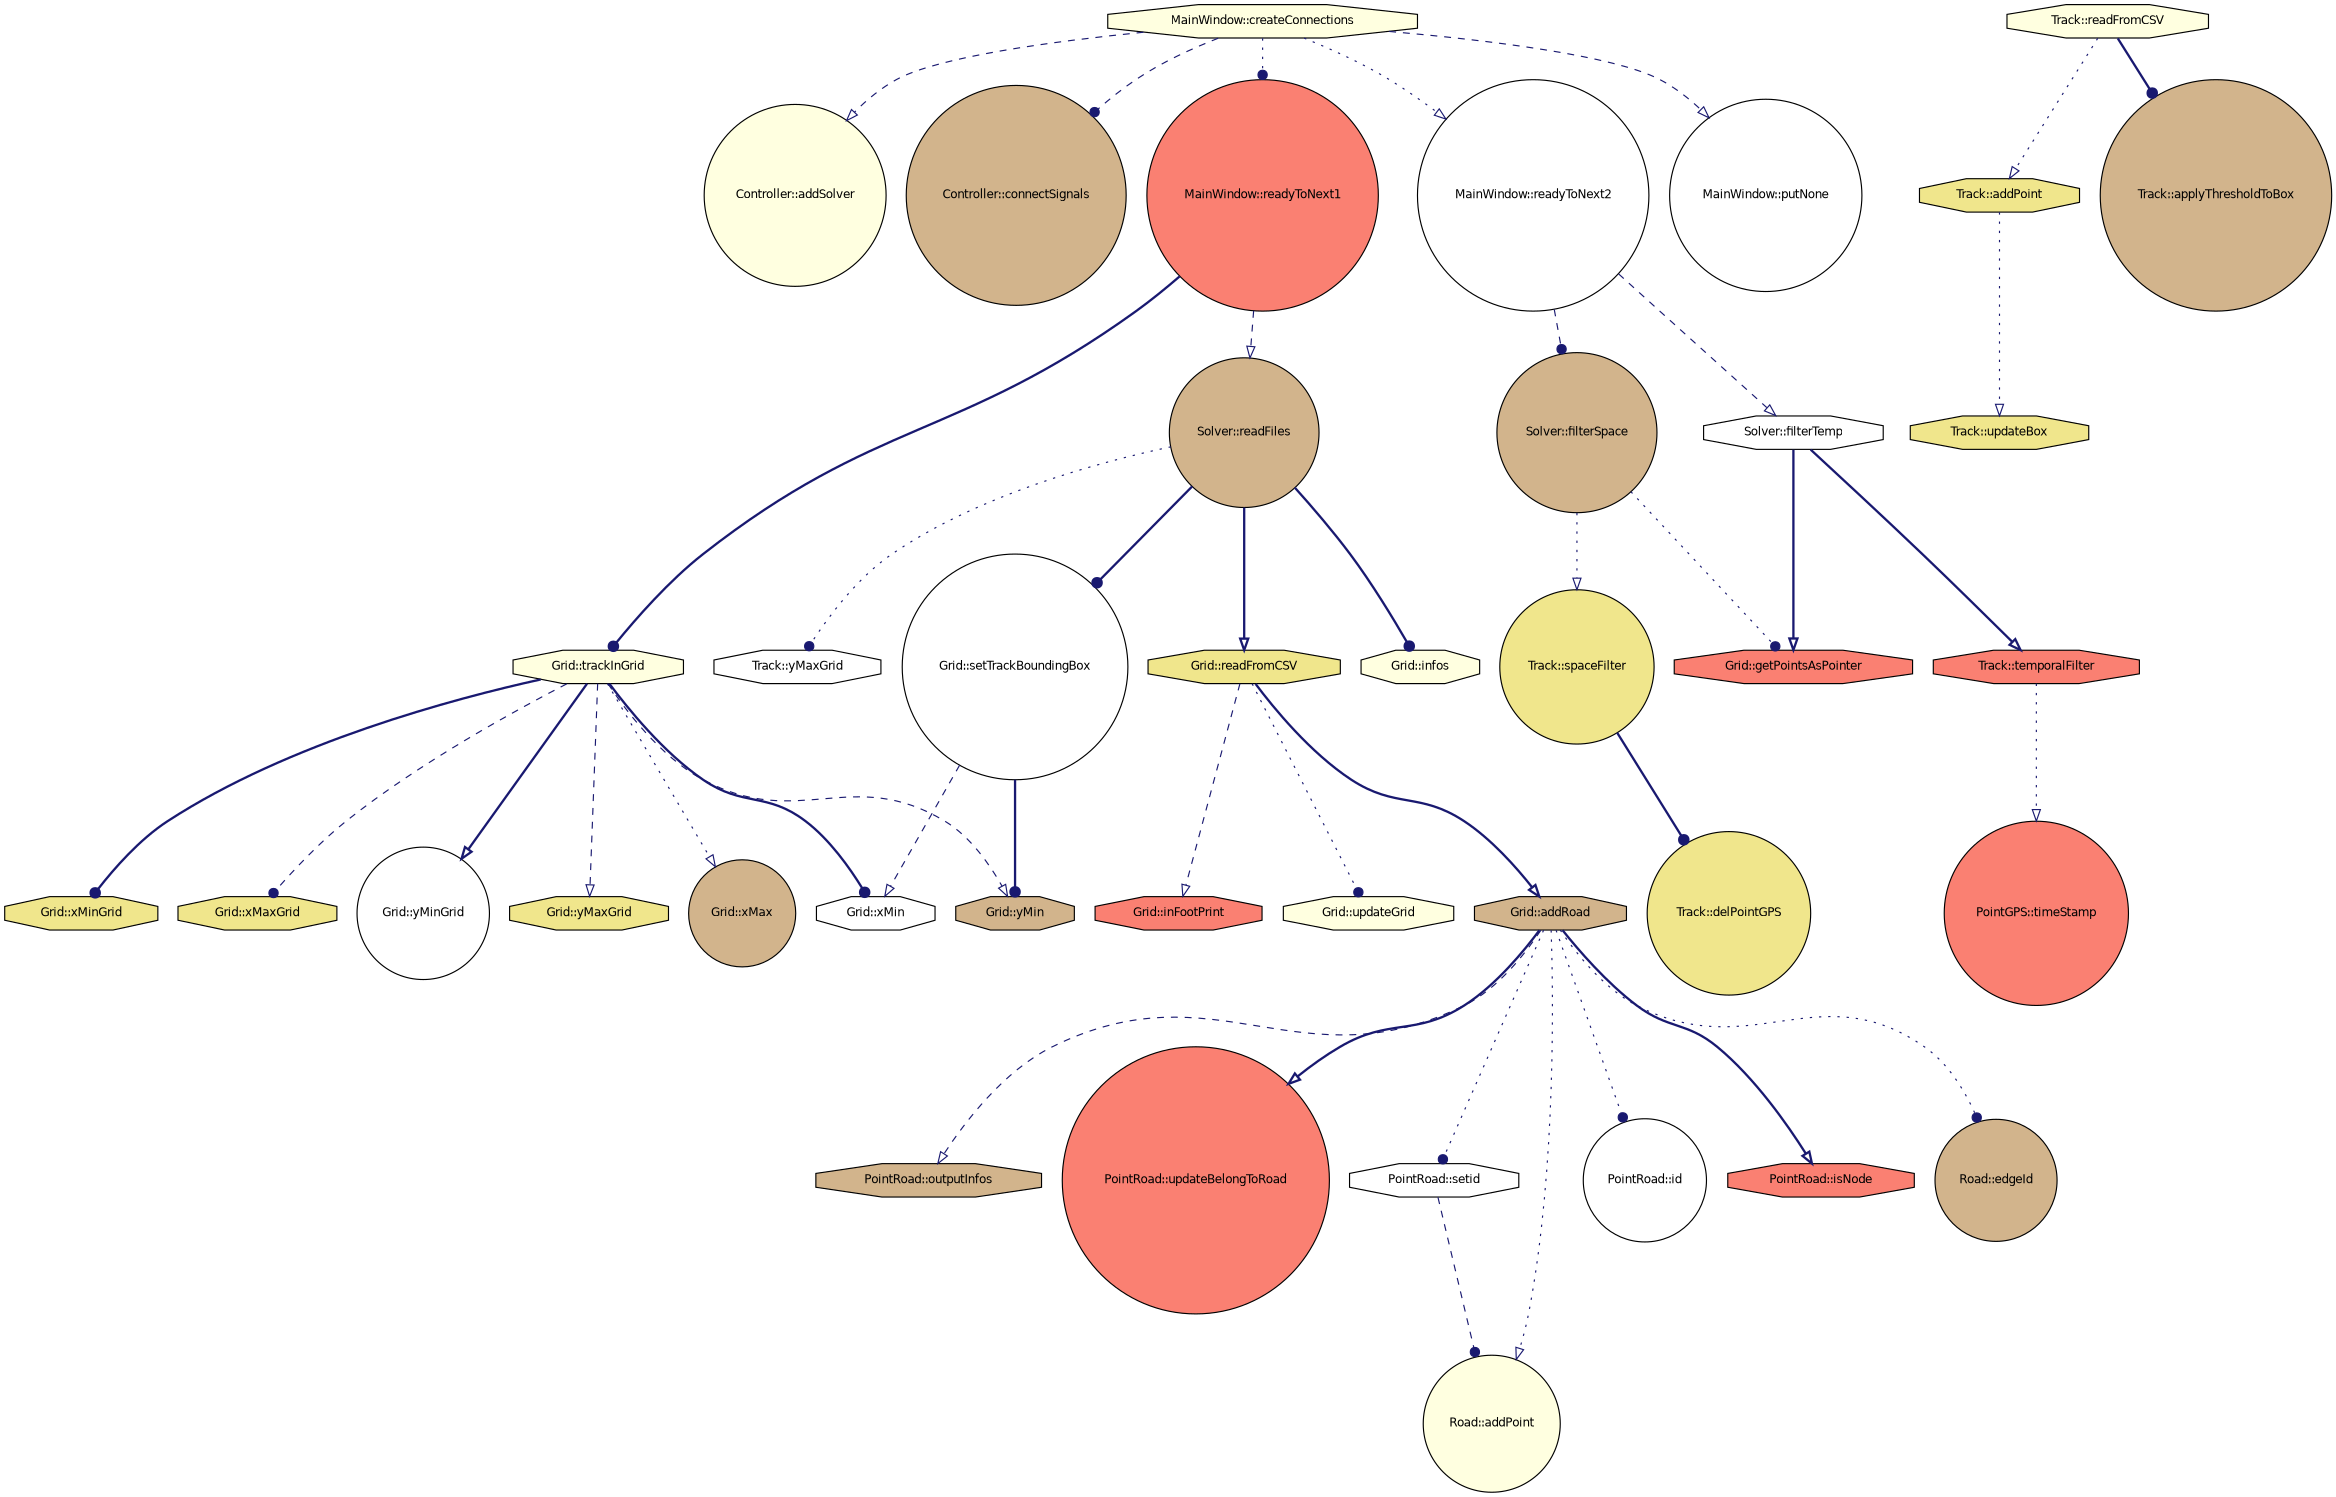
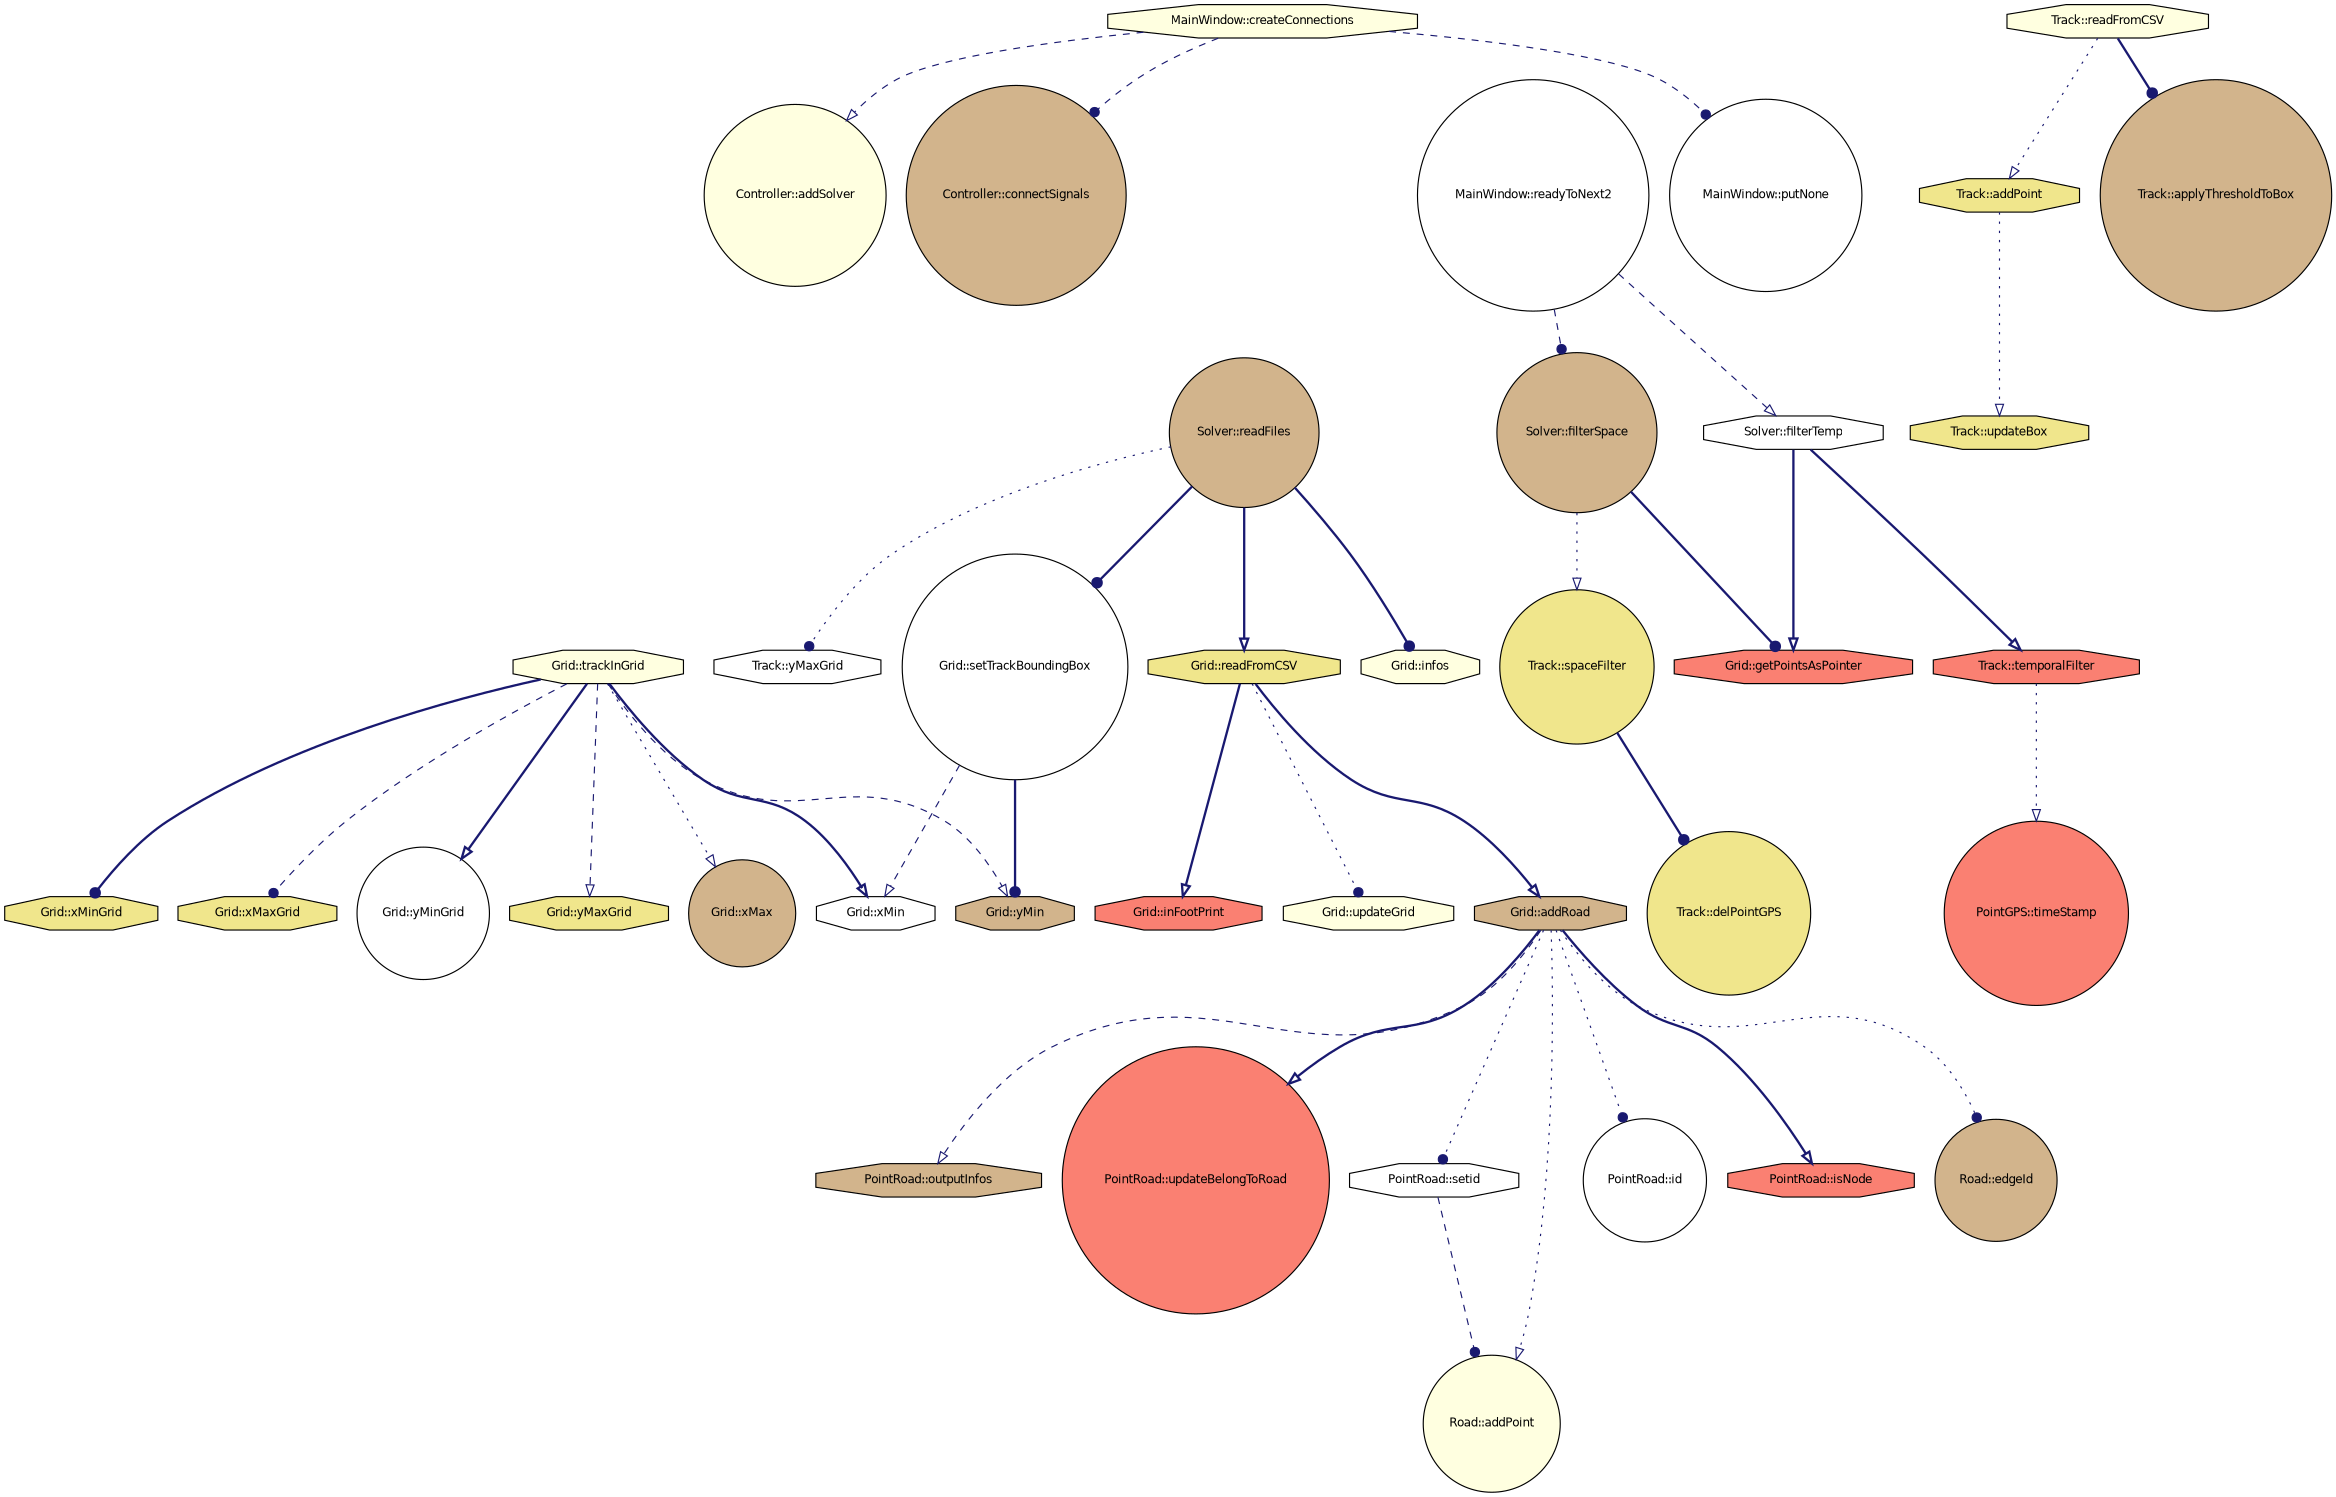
(1553, 51) -> (1553, 51)
(1373, 70) -> none
(1263, 195) -> none
(1701, 567) -> (1701, 567)
(1213, 784) -> (1213, 784)
(788, 810) -> (788, 810)
